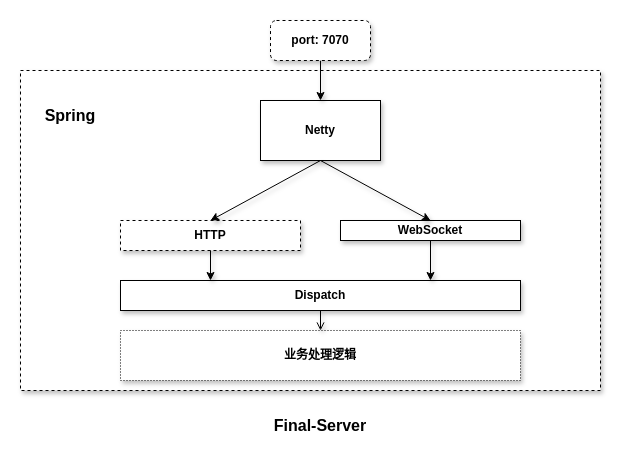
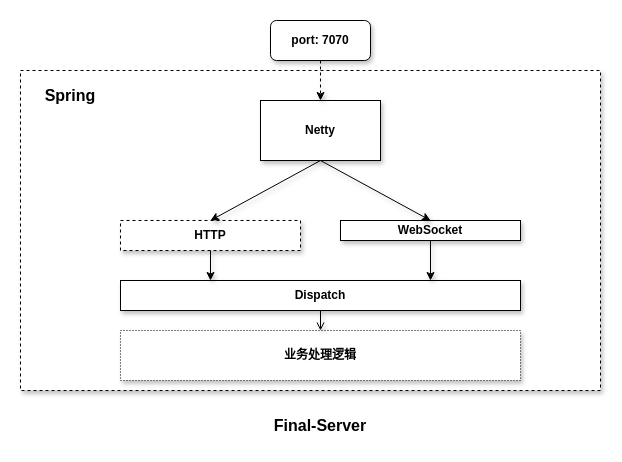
(321, 41) -> (321, 41)
(321, 76) -> (321, 76)
(71, 116) -> (71, 96)
